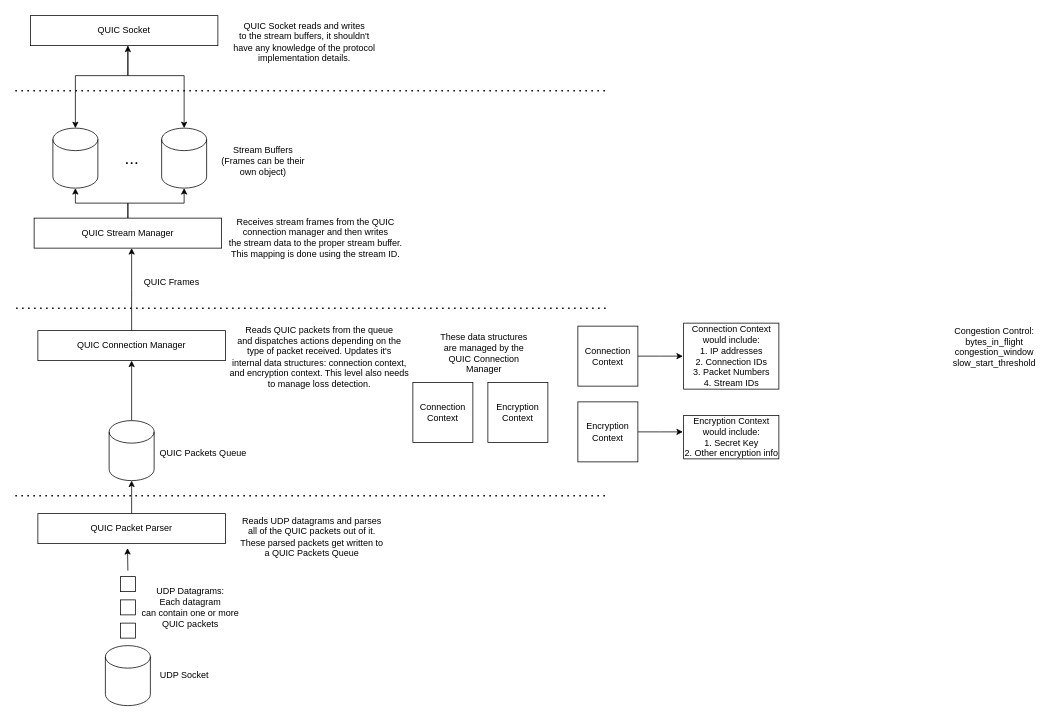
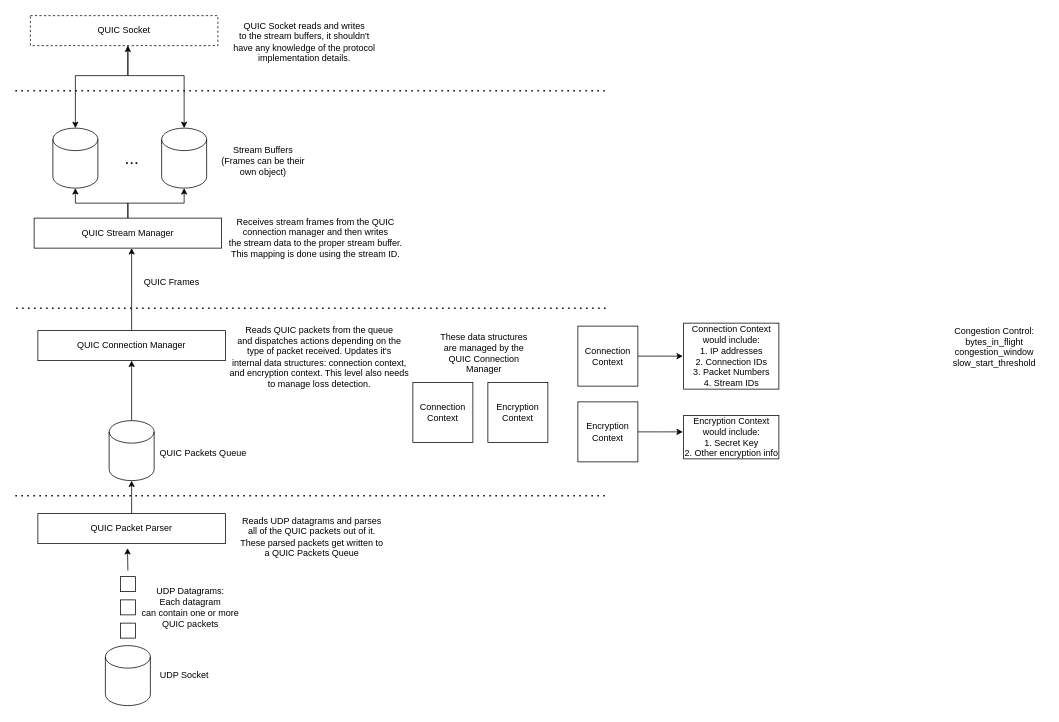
(124, 30) -> (124, 30)
